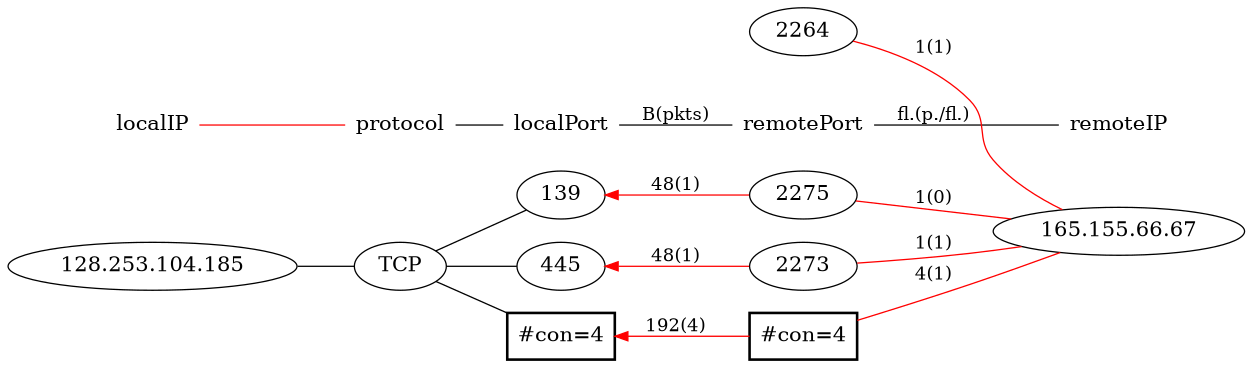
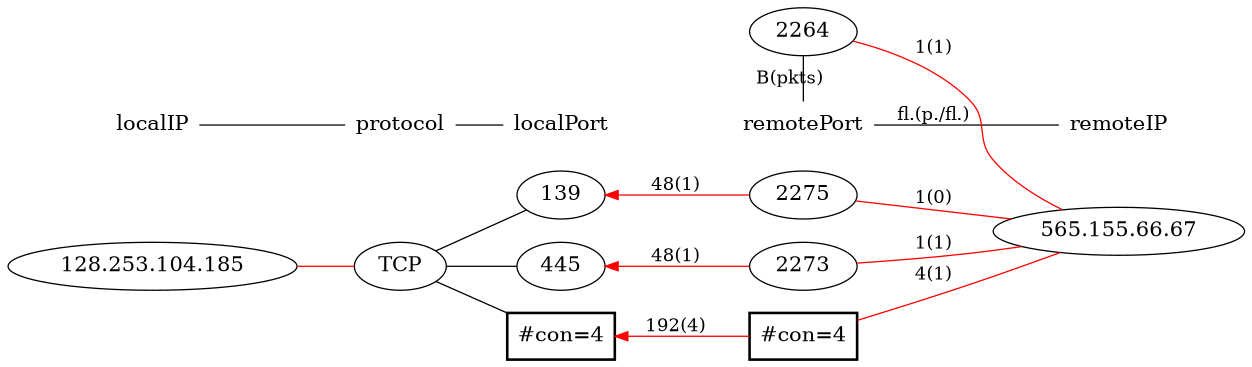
(272, 125) -> (272, 125)
(676, 125) -> (803, 79)
(1119, 231) -> (1119, 231)
(326, 266) -> (326, 266)
